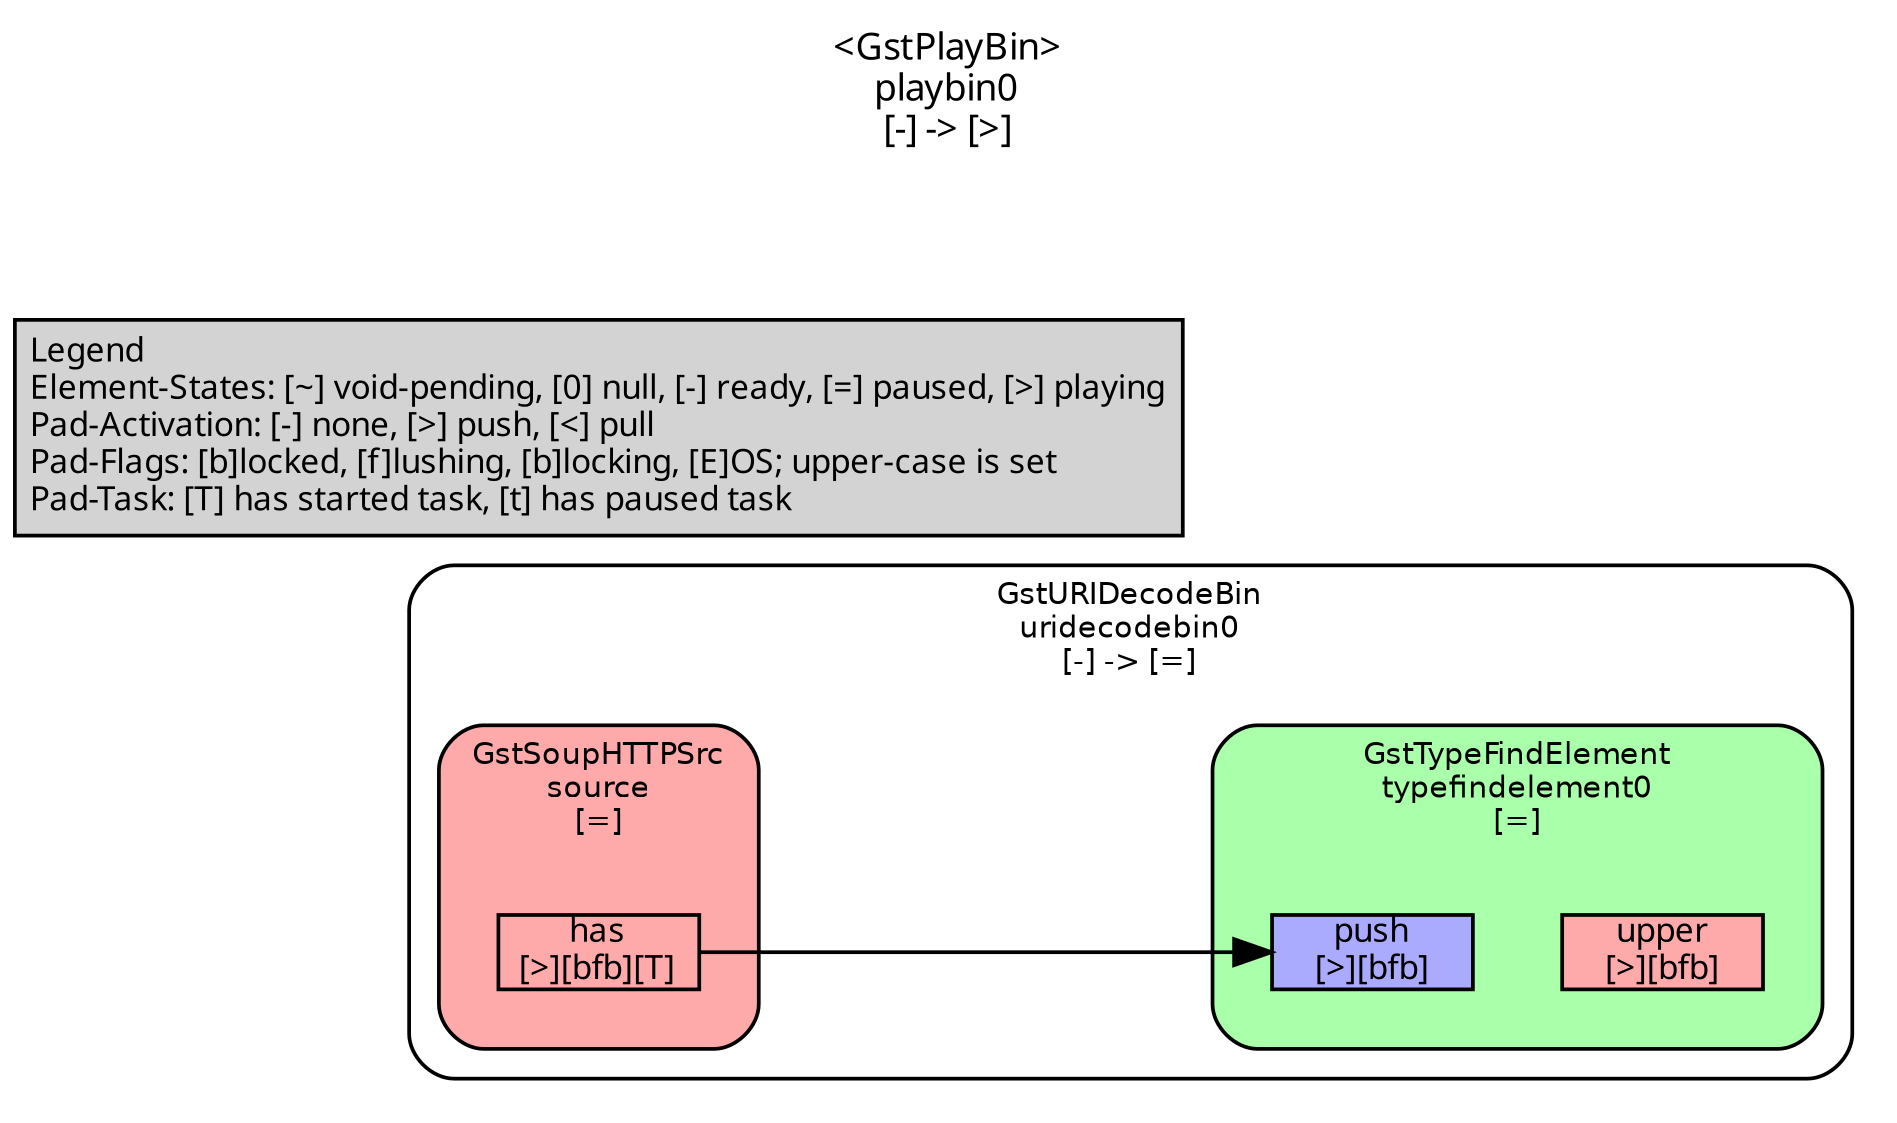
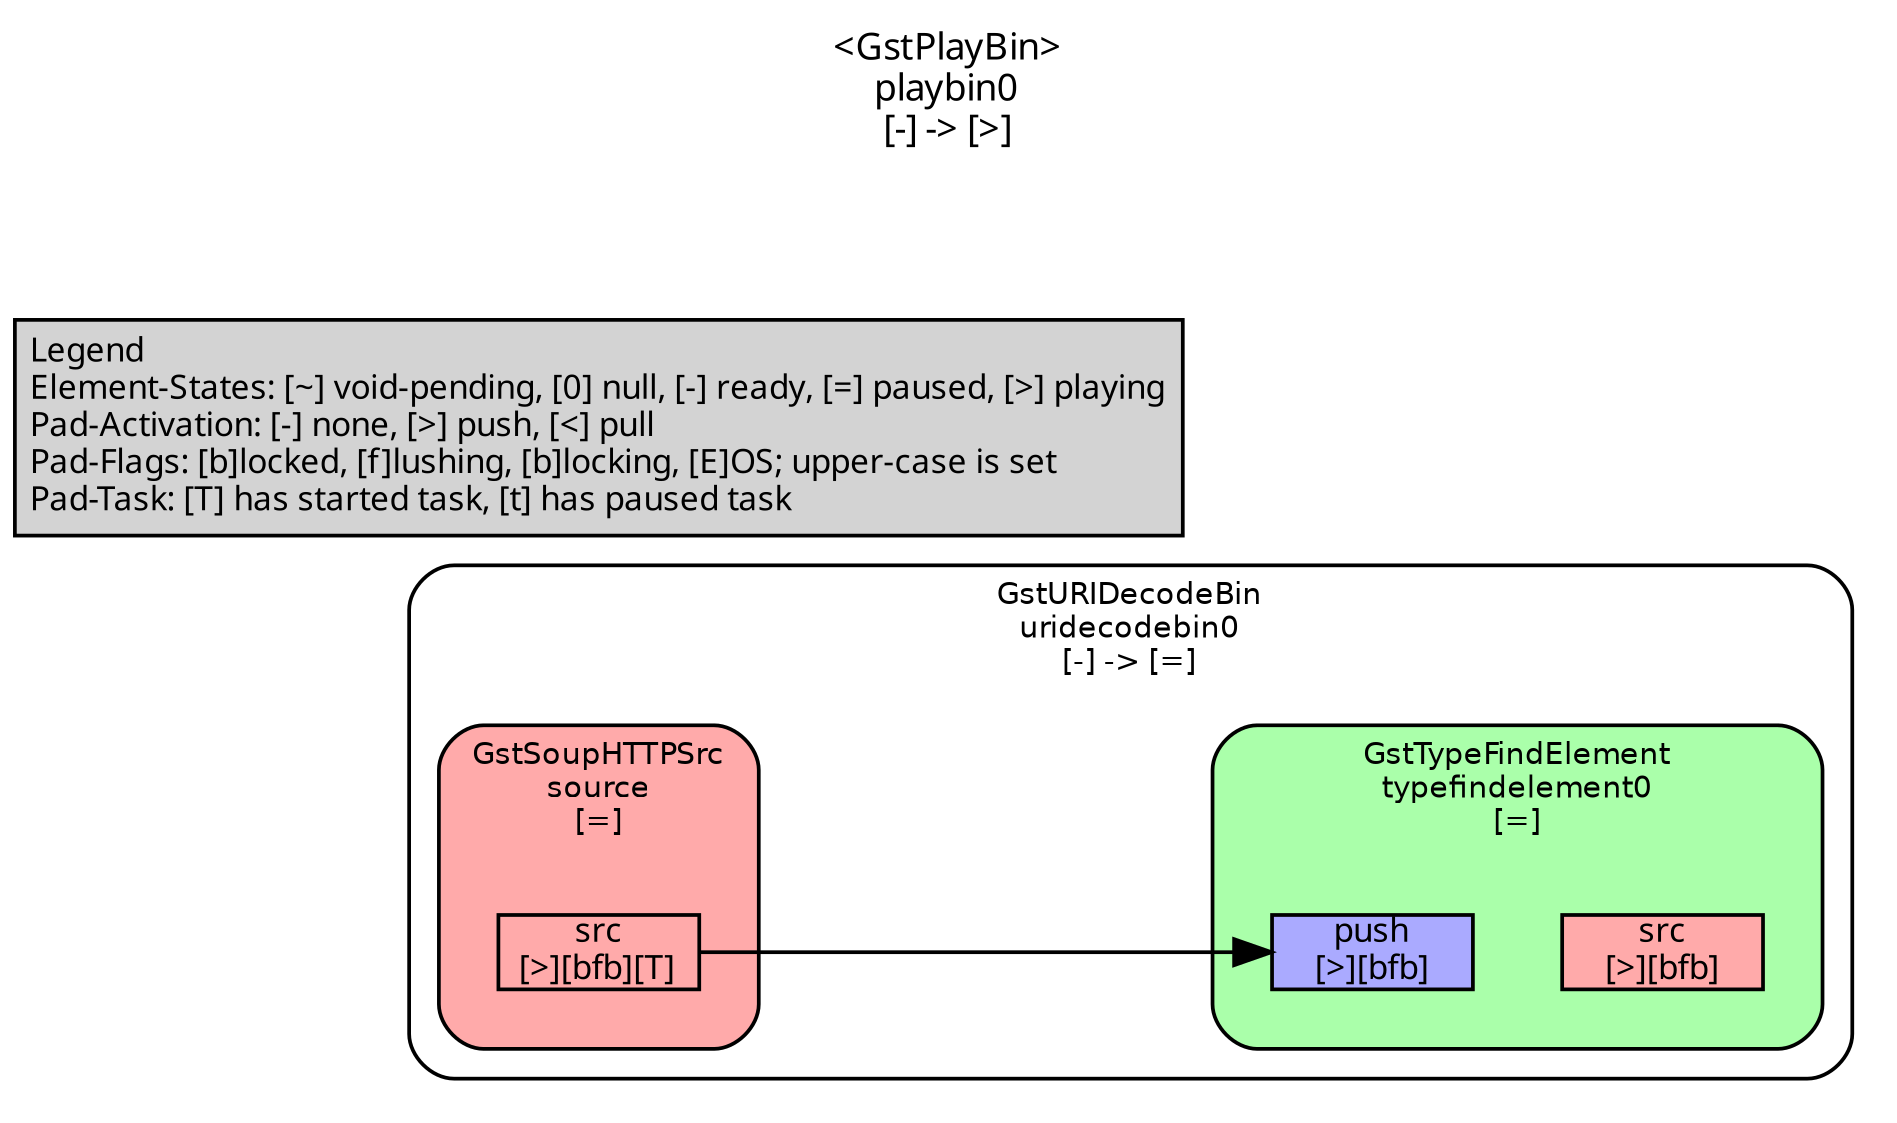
(599, 952) -> (599, 952)
(1663, 952) -> (1663, 952)
